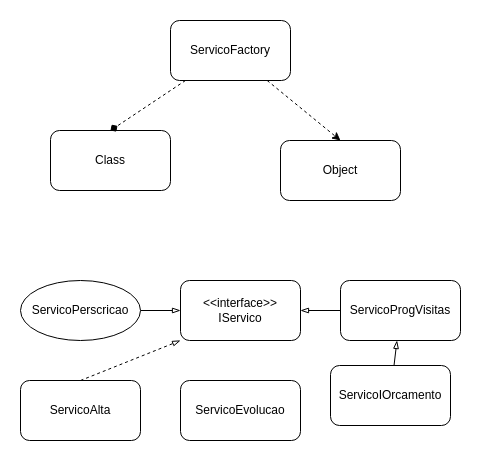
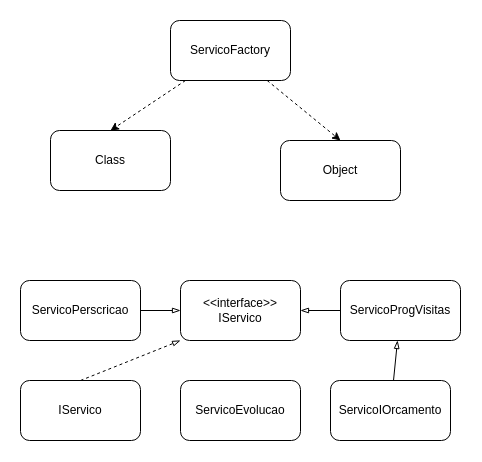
(118, 126) -> (117, 126)
(81, 311) -> (81, 311)
(391, 396) -> (391, 411)
(81, 411) -> (81, 411)
